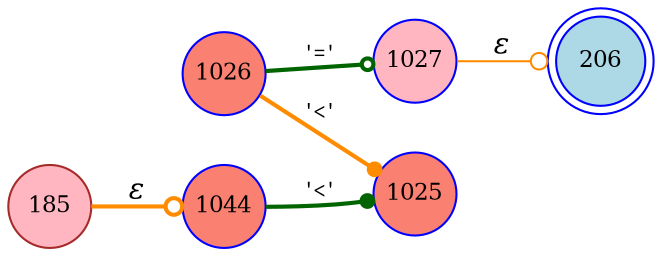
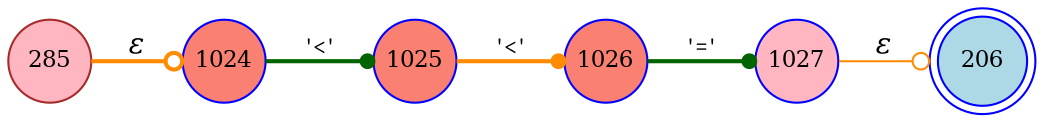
(314, 68) -> (695, 61)
(315, 131) -> (504, 61)
(50, 206) -> (50, 61)
(224, 206) -> (224, 61)
